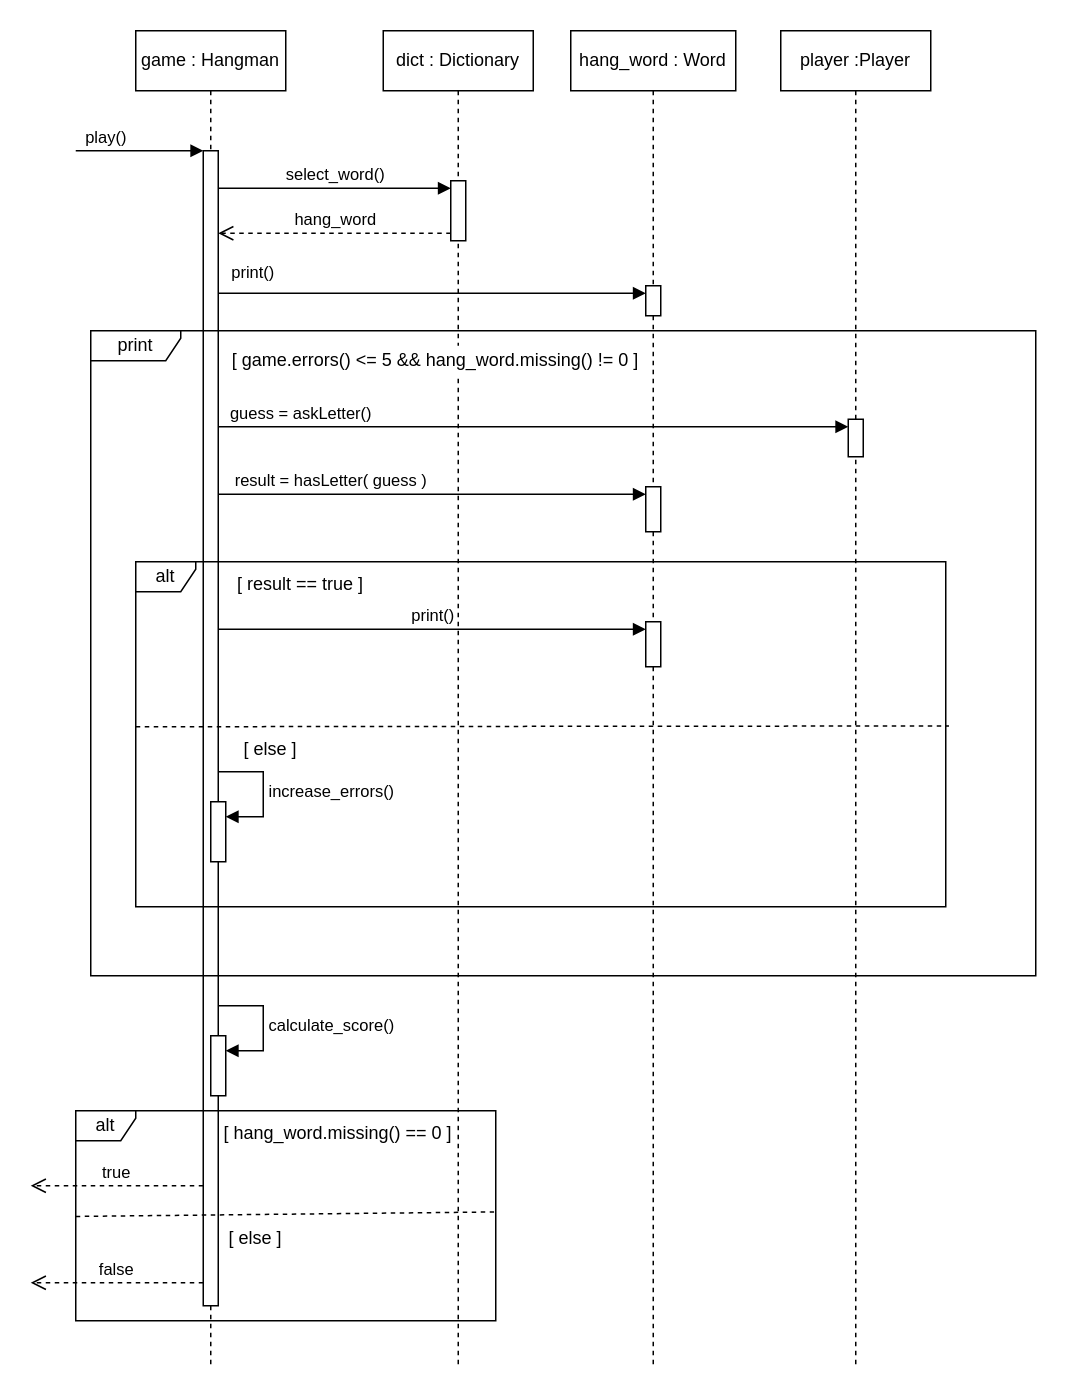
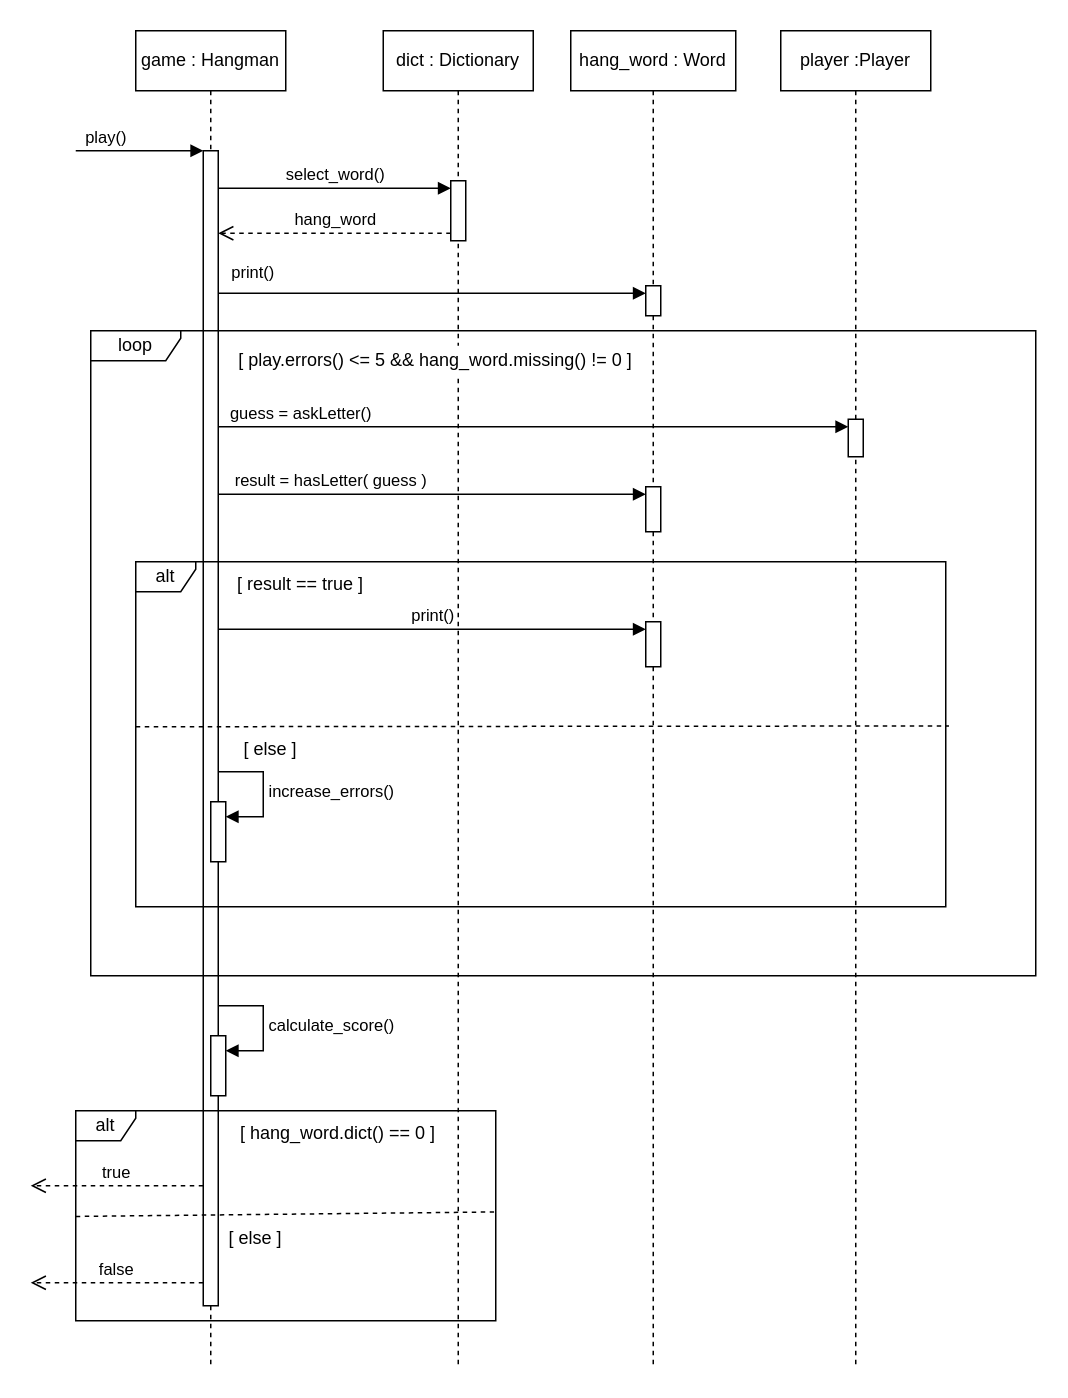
(136, 346) -> (136, 346)
(436, 361) -> (436, 361)
(338, 1133) -> (338, 1133)
